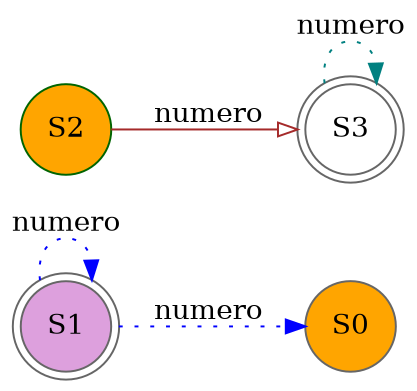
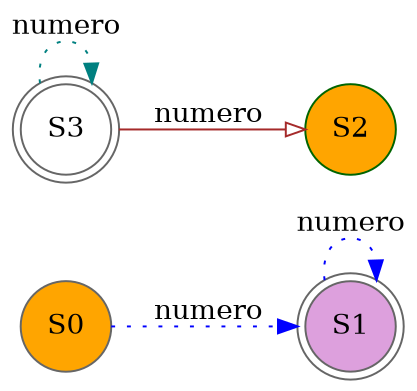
(195, 129) -> (202, 129)
(202, 326) -> (195, 326)
